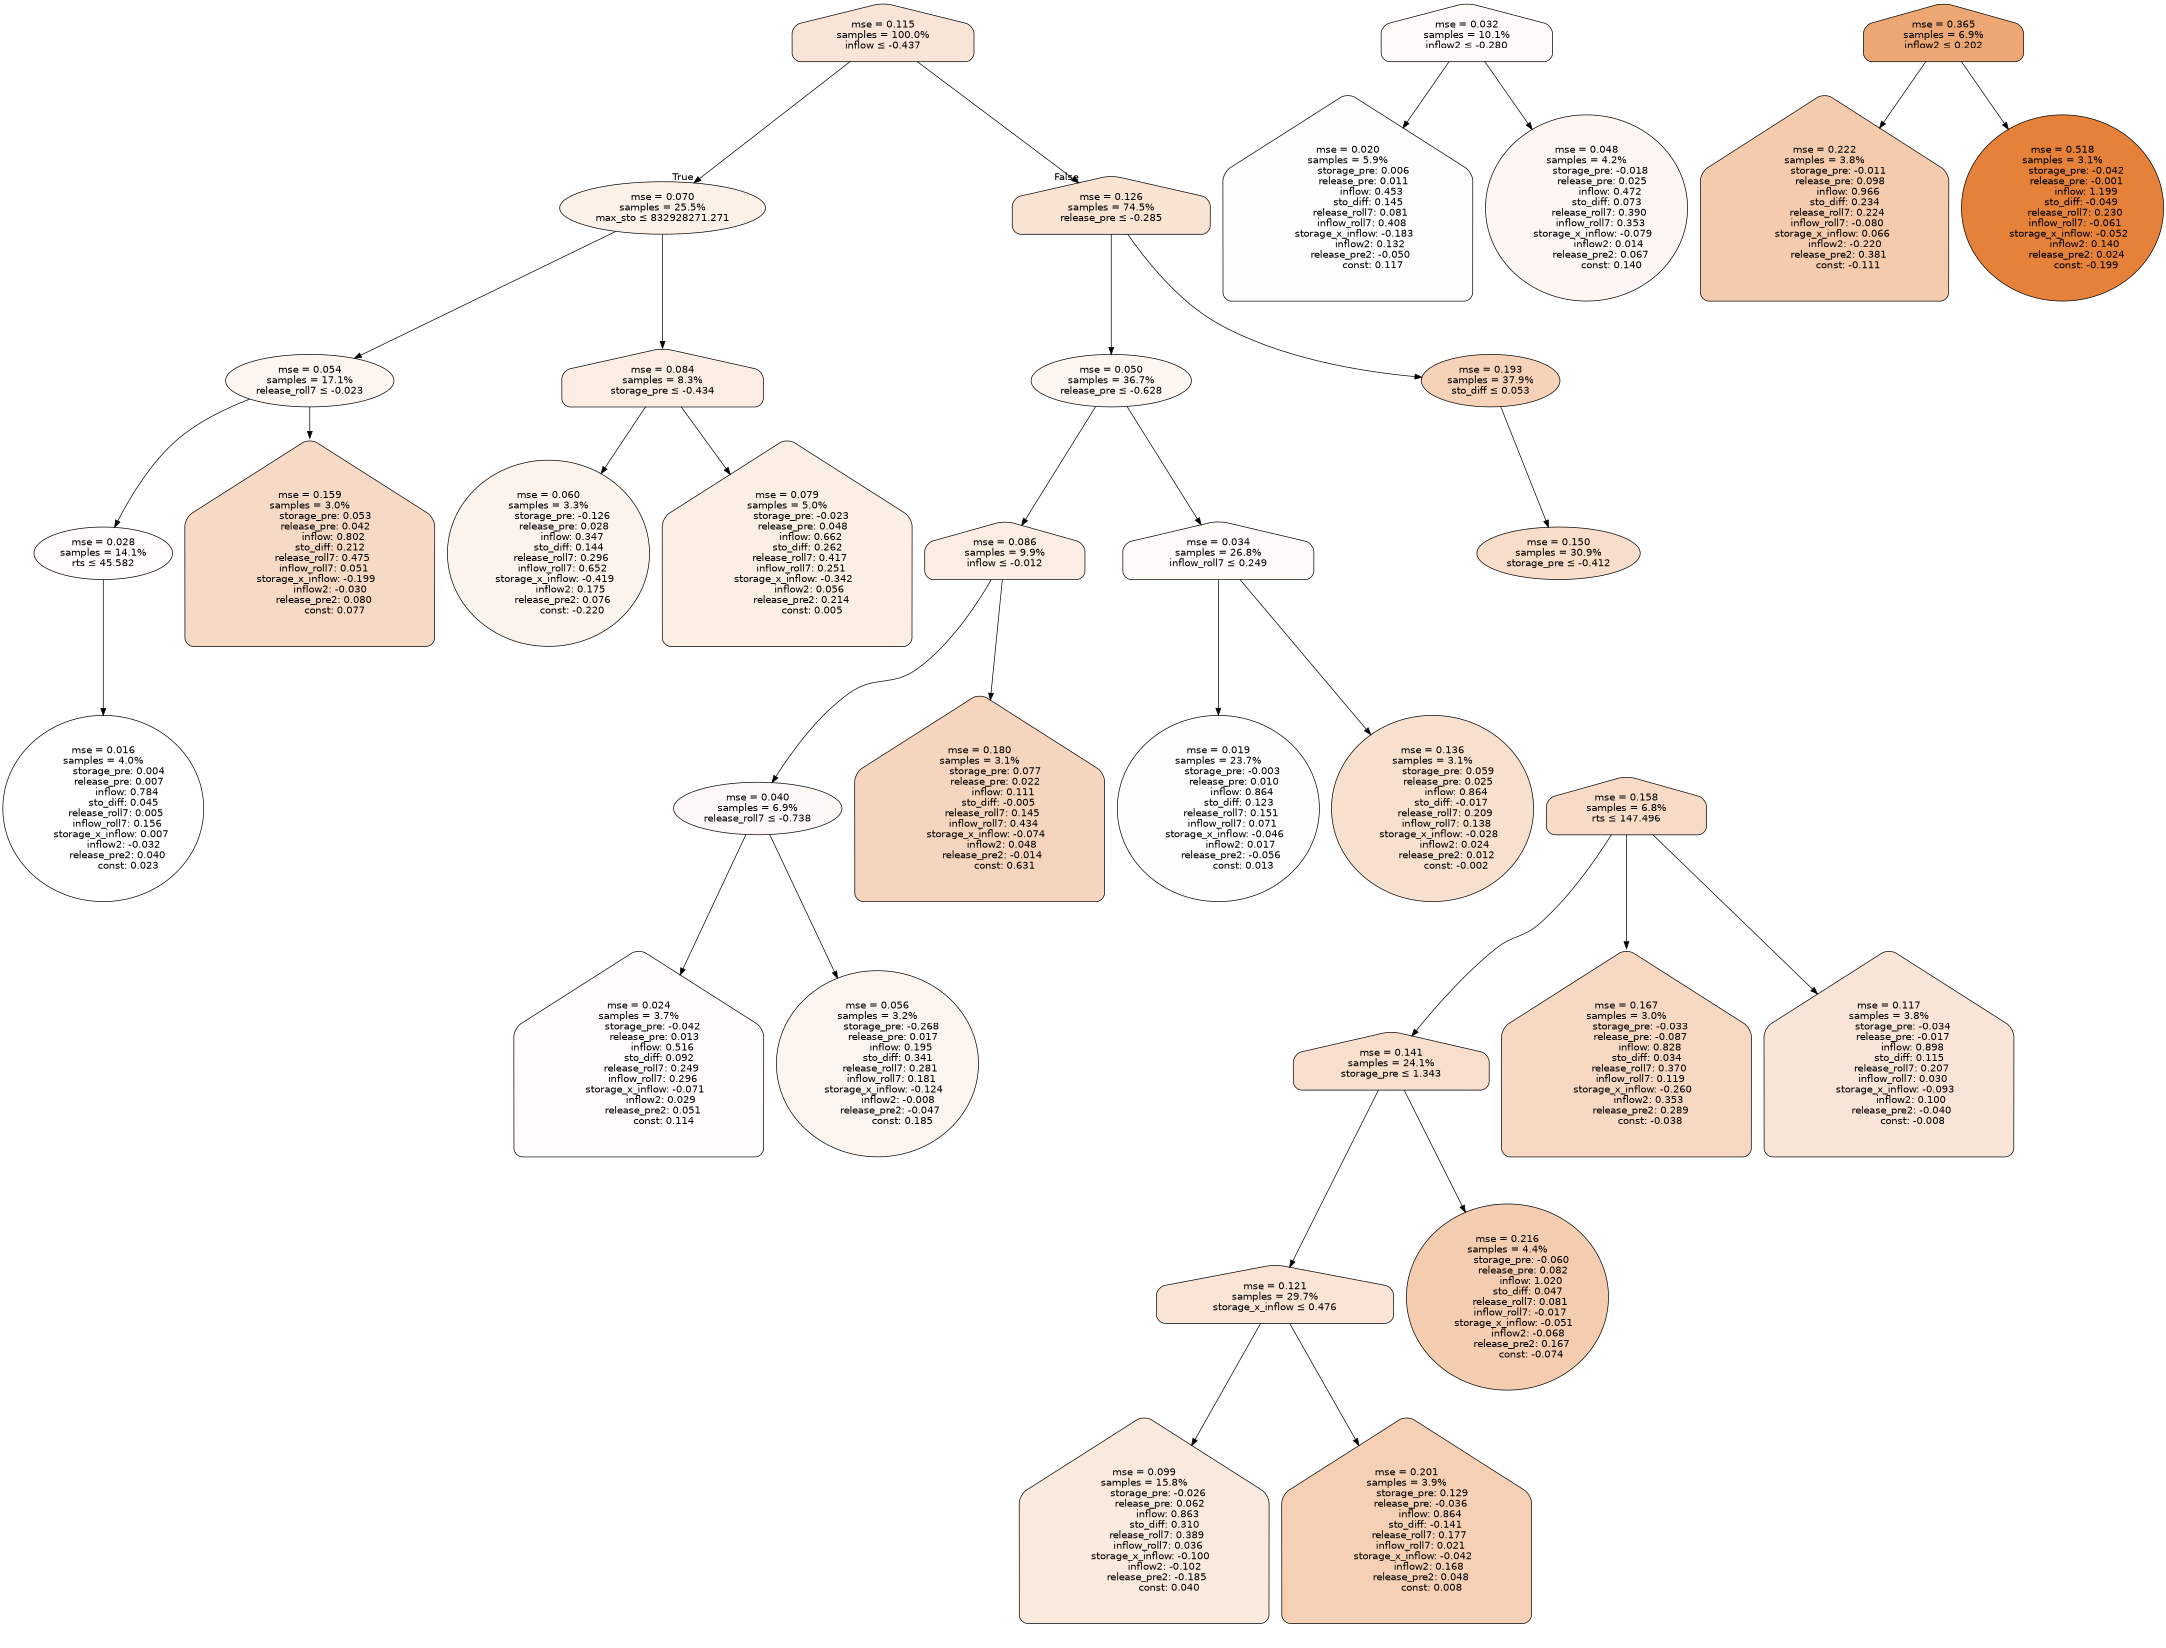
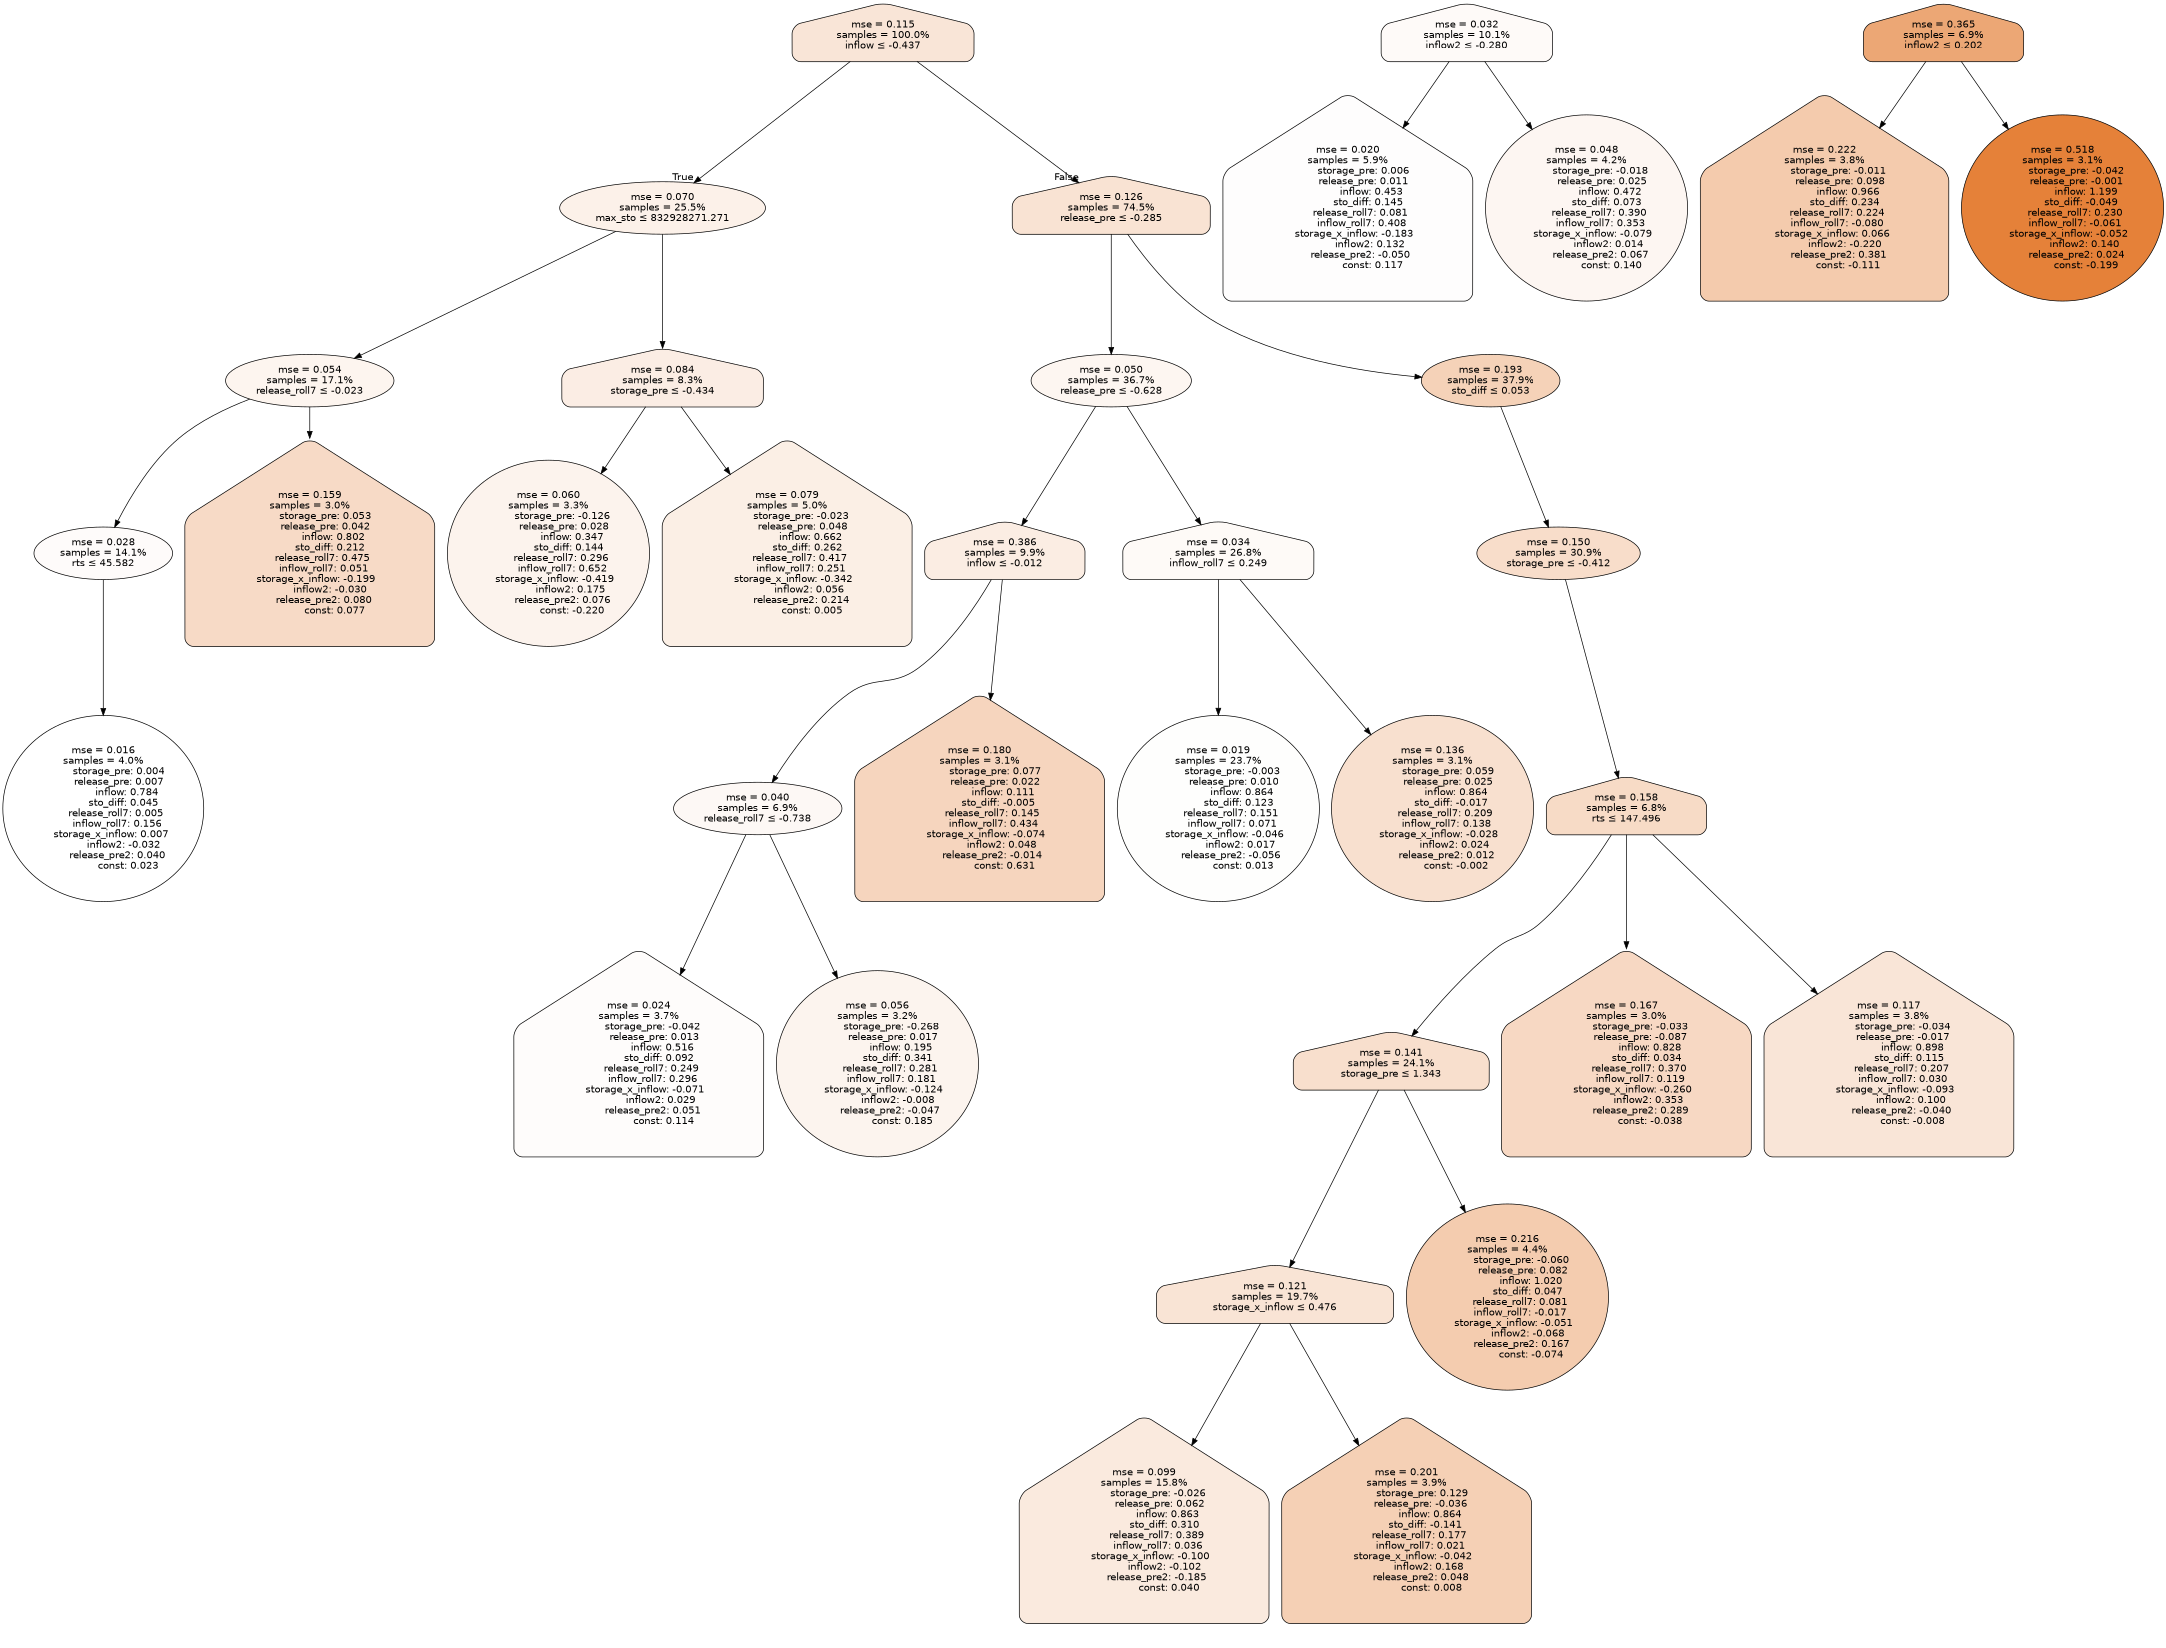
(1005, 553) -> (1005, 553)
none -> (1591, 675)
(1275, 1297) -> (1275, 1297)
